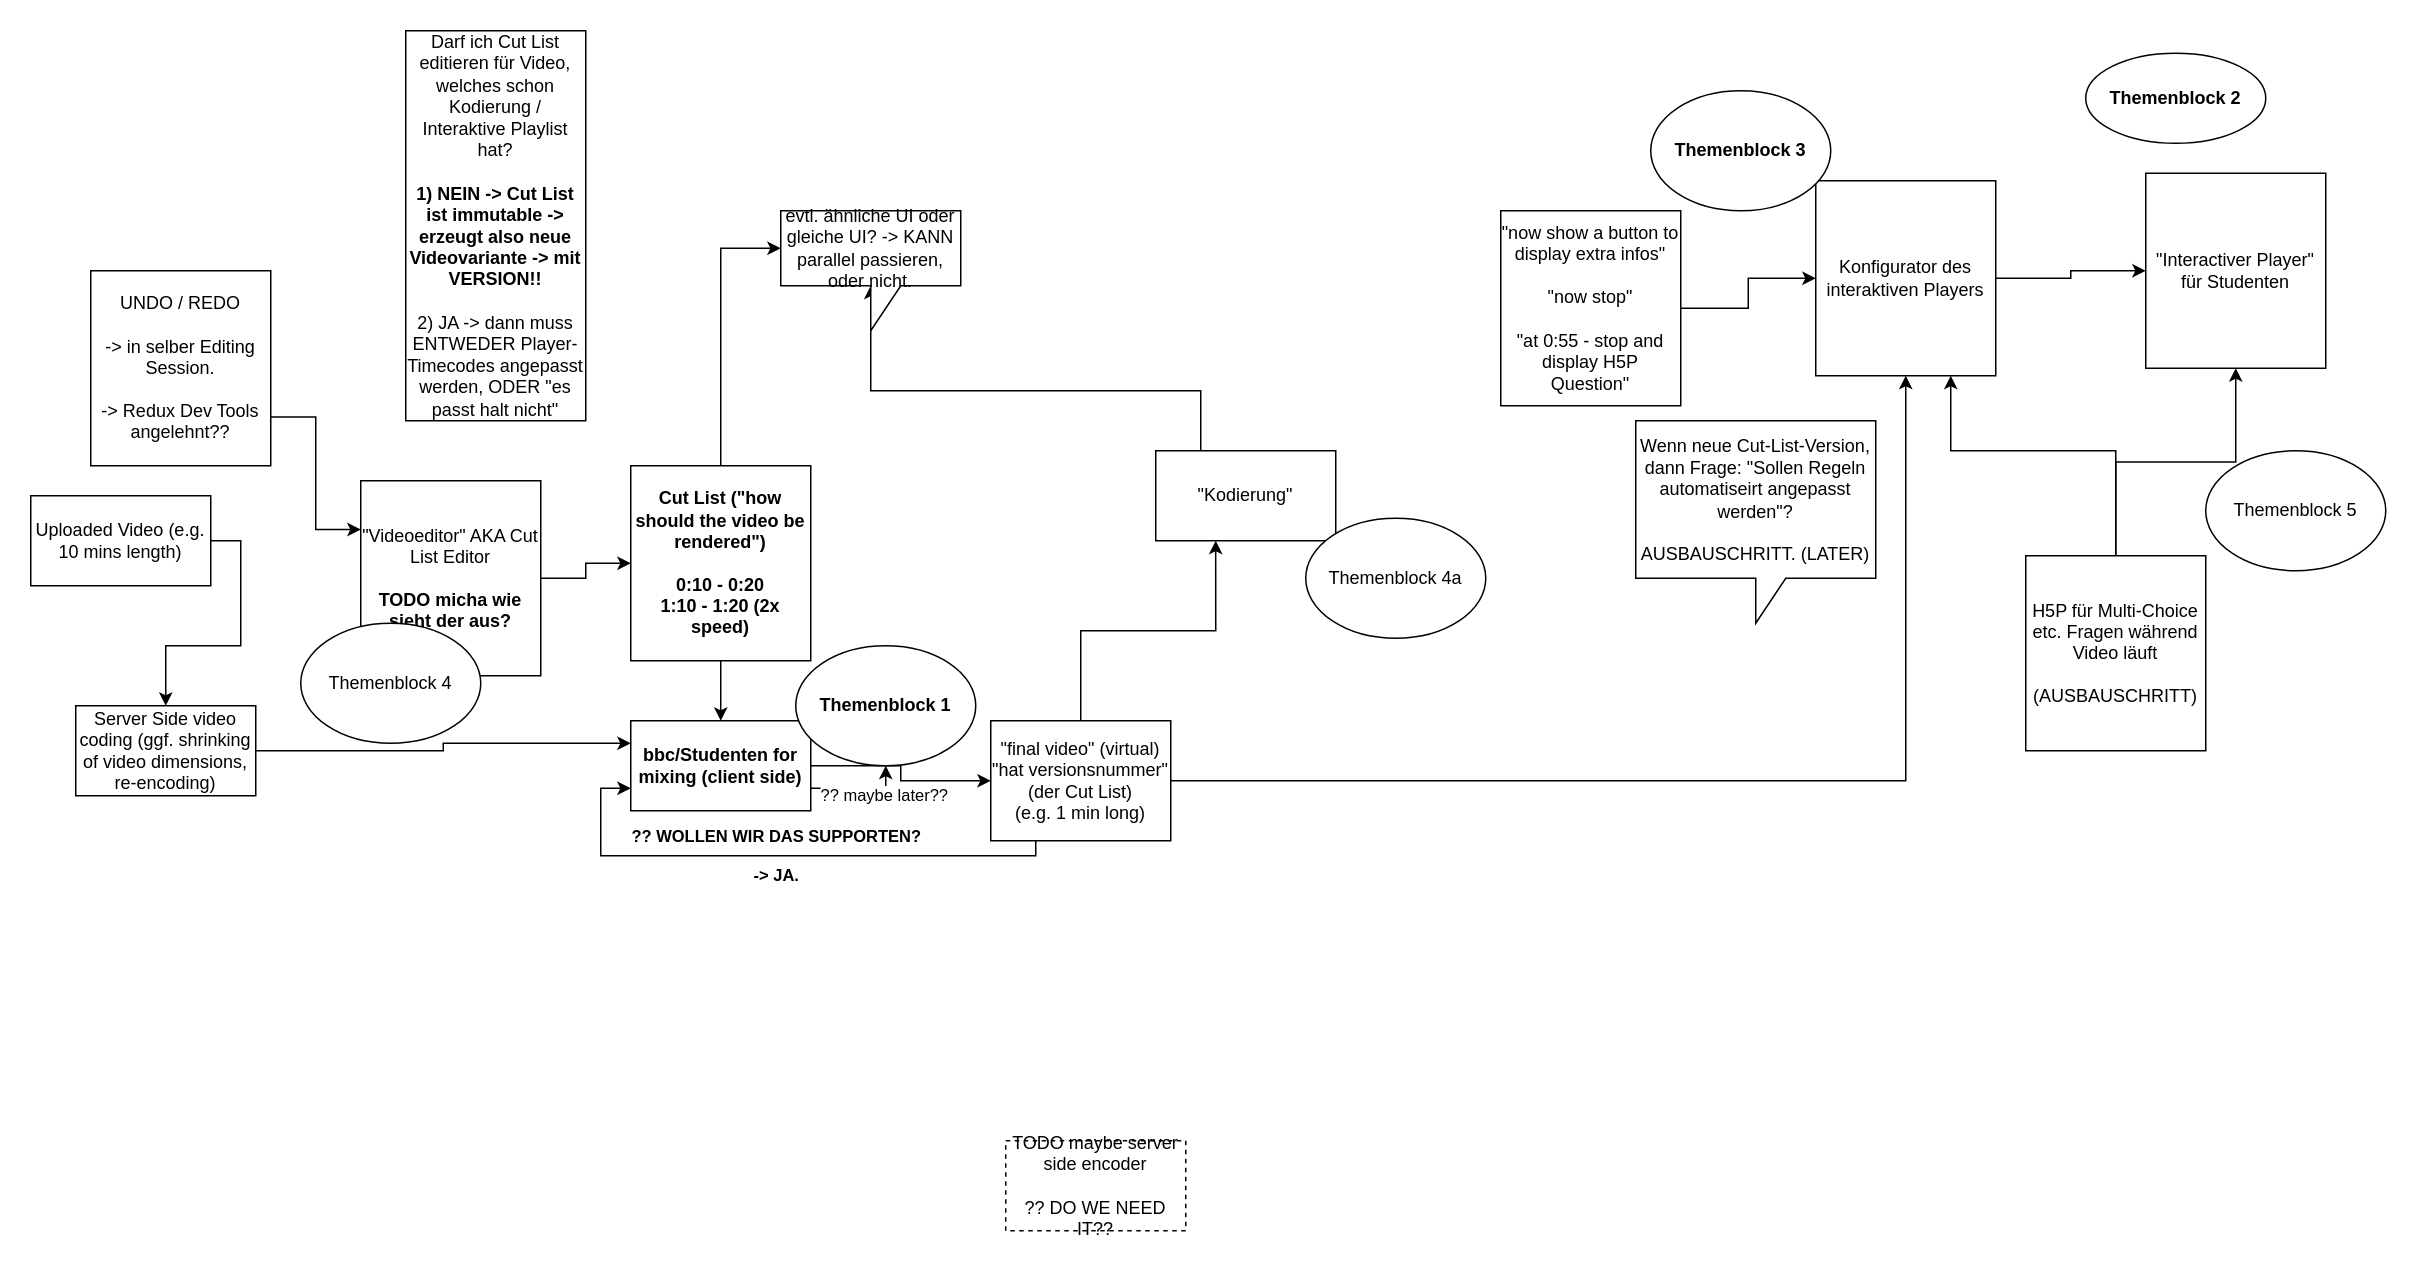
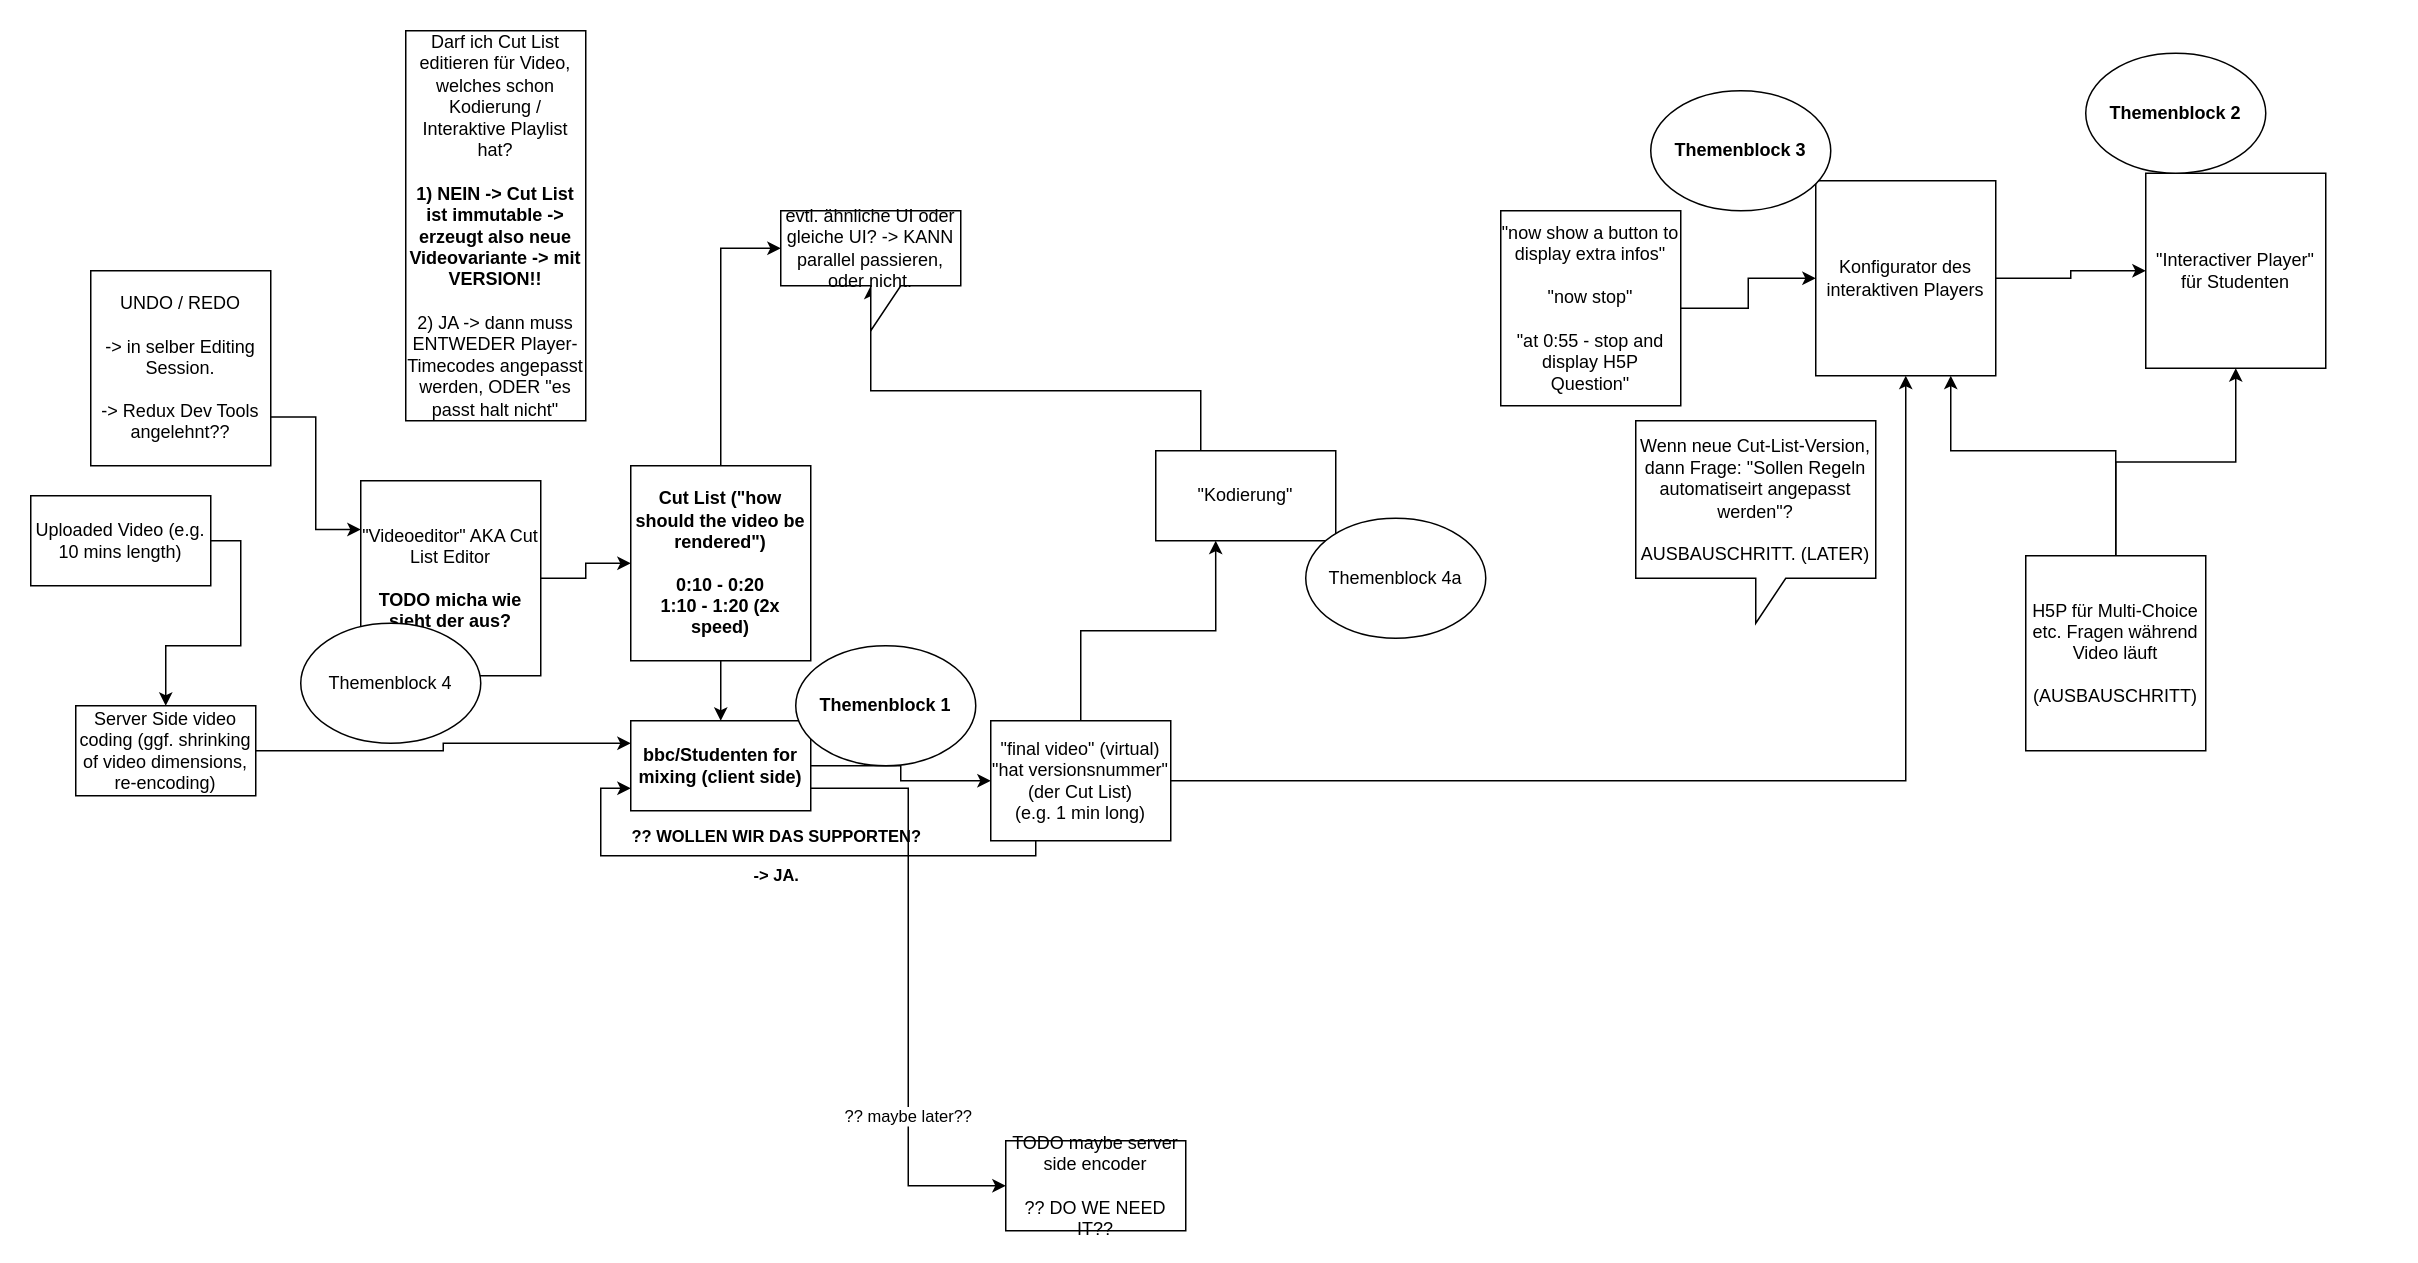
(2176, 98) -> (2176, 113)
(2296, 511) -> none
(858, 796) -> (908, 1057)
(1096, 1186) -> (1096, 1186)
